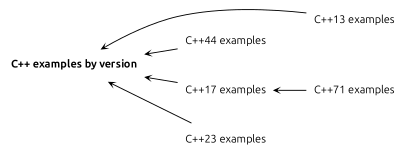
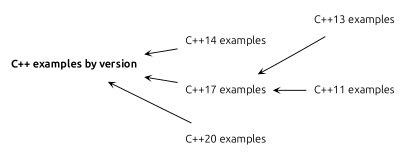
(203, 12) -> (294, 54)
(226, 41) -> (226, 41)
(355, 90) -> (355, 90)
(226, 140) -> (226, 140)
